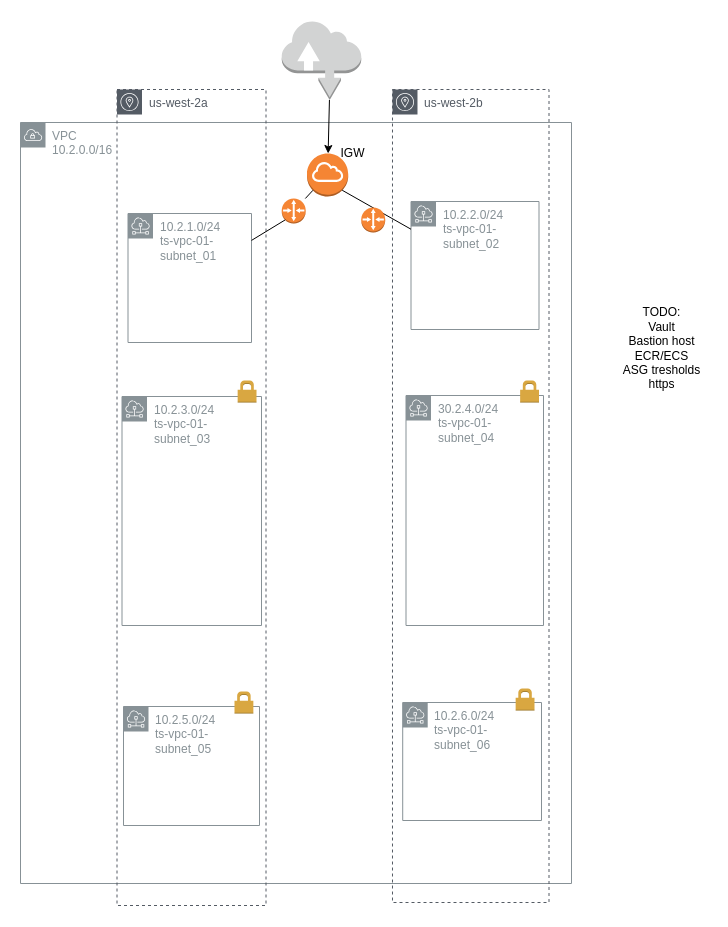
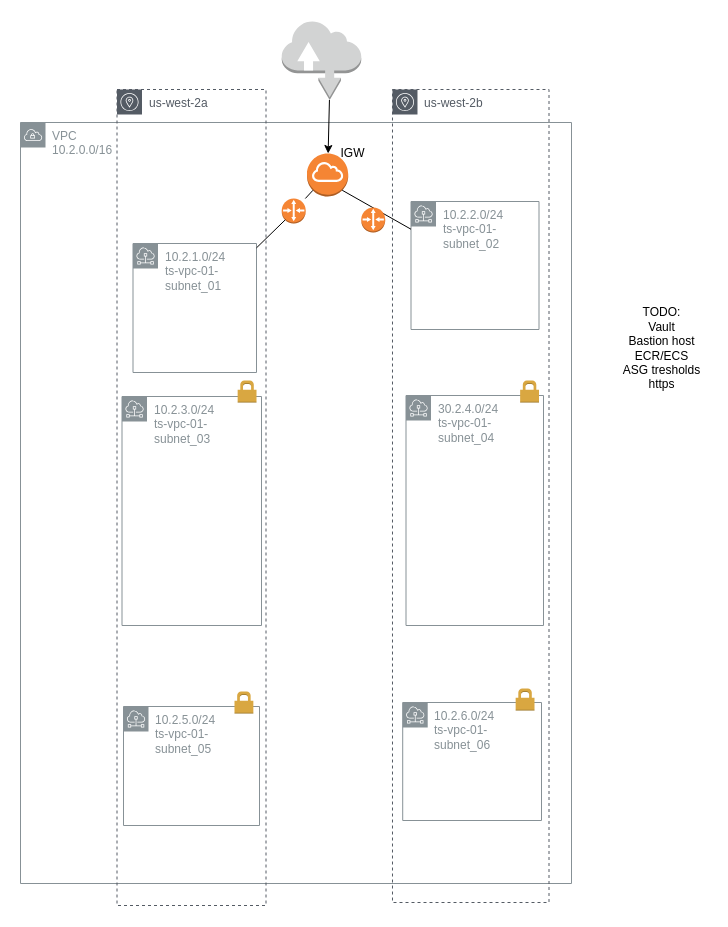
(190, 278) -> (195, 308)
